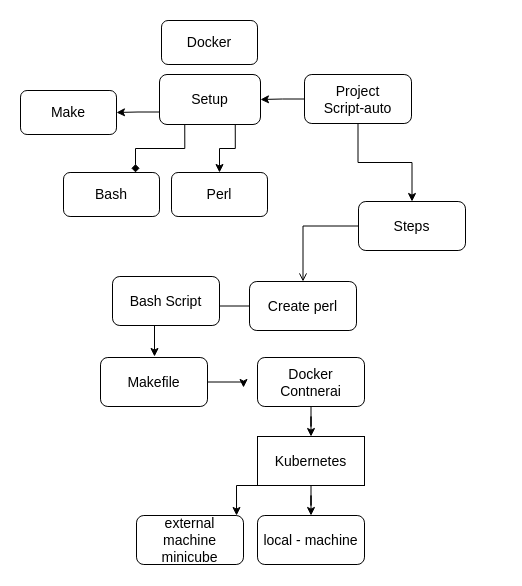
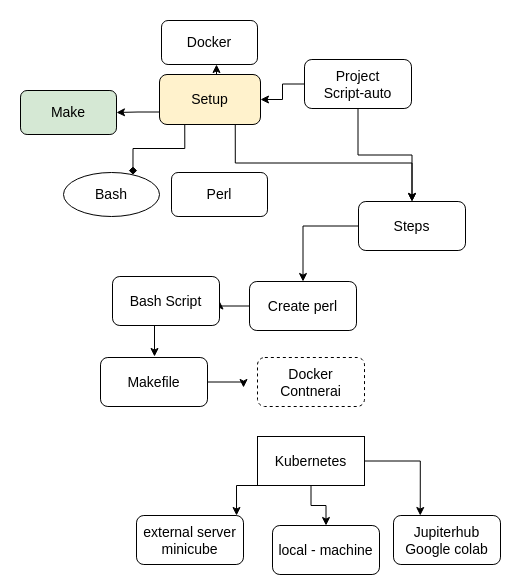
none -> (215, 75)
(358, 99) -> (358, 84)
(210, 100) -> (210, 100)
(69, 113) -> (69, 113)
(221, 149) -> (288, 163)
(112, 195) -> (112, 195)
(303, 274) -> (303, 273)
(220, 306) -> (222, 306)
(311, 382) -> (311, 382)
(311, 426) -> none
none -> (416, 461)
(311, 540) -> (326, 550)
none -> (447, 540)
(190, 541) -> (190, 541)
